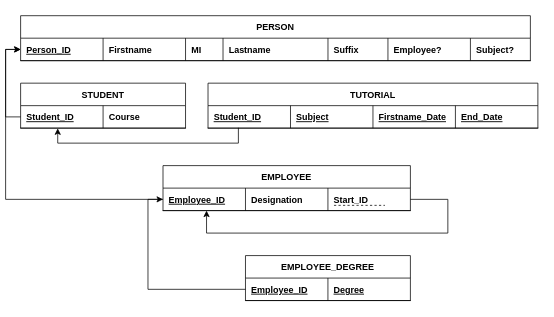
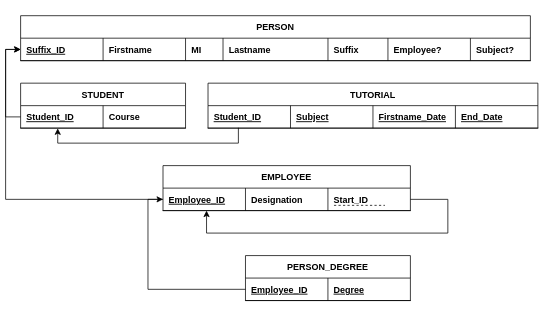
(49, 50) -> (48, 50)
(328, 267) -> (328, 267)
